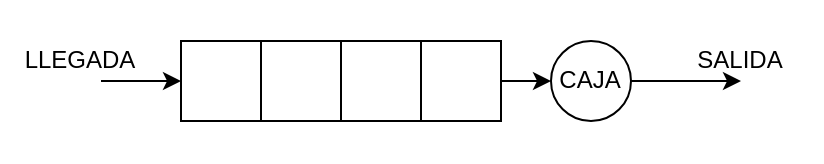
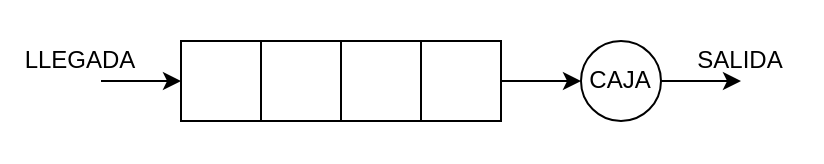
(591, 81) -> (621, 81)
